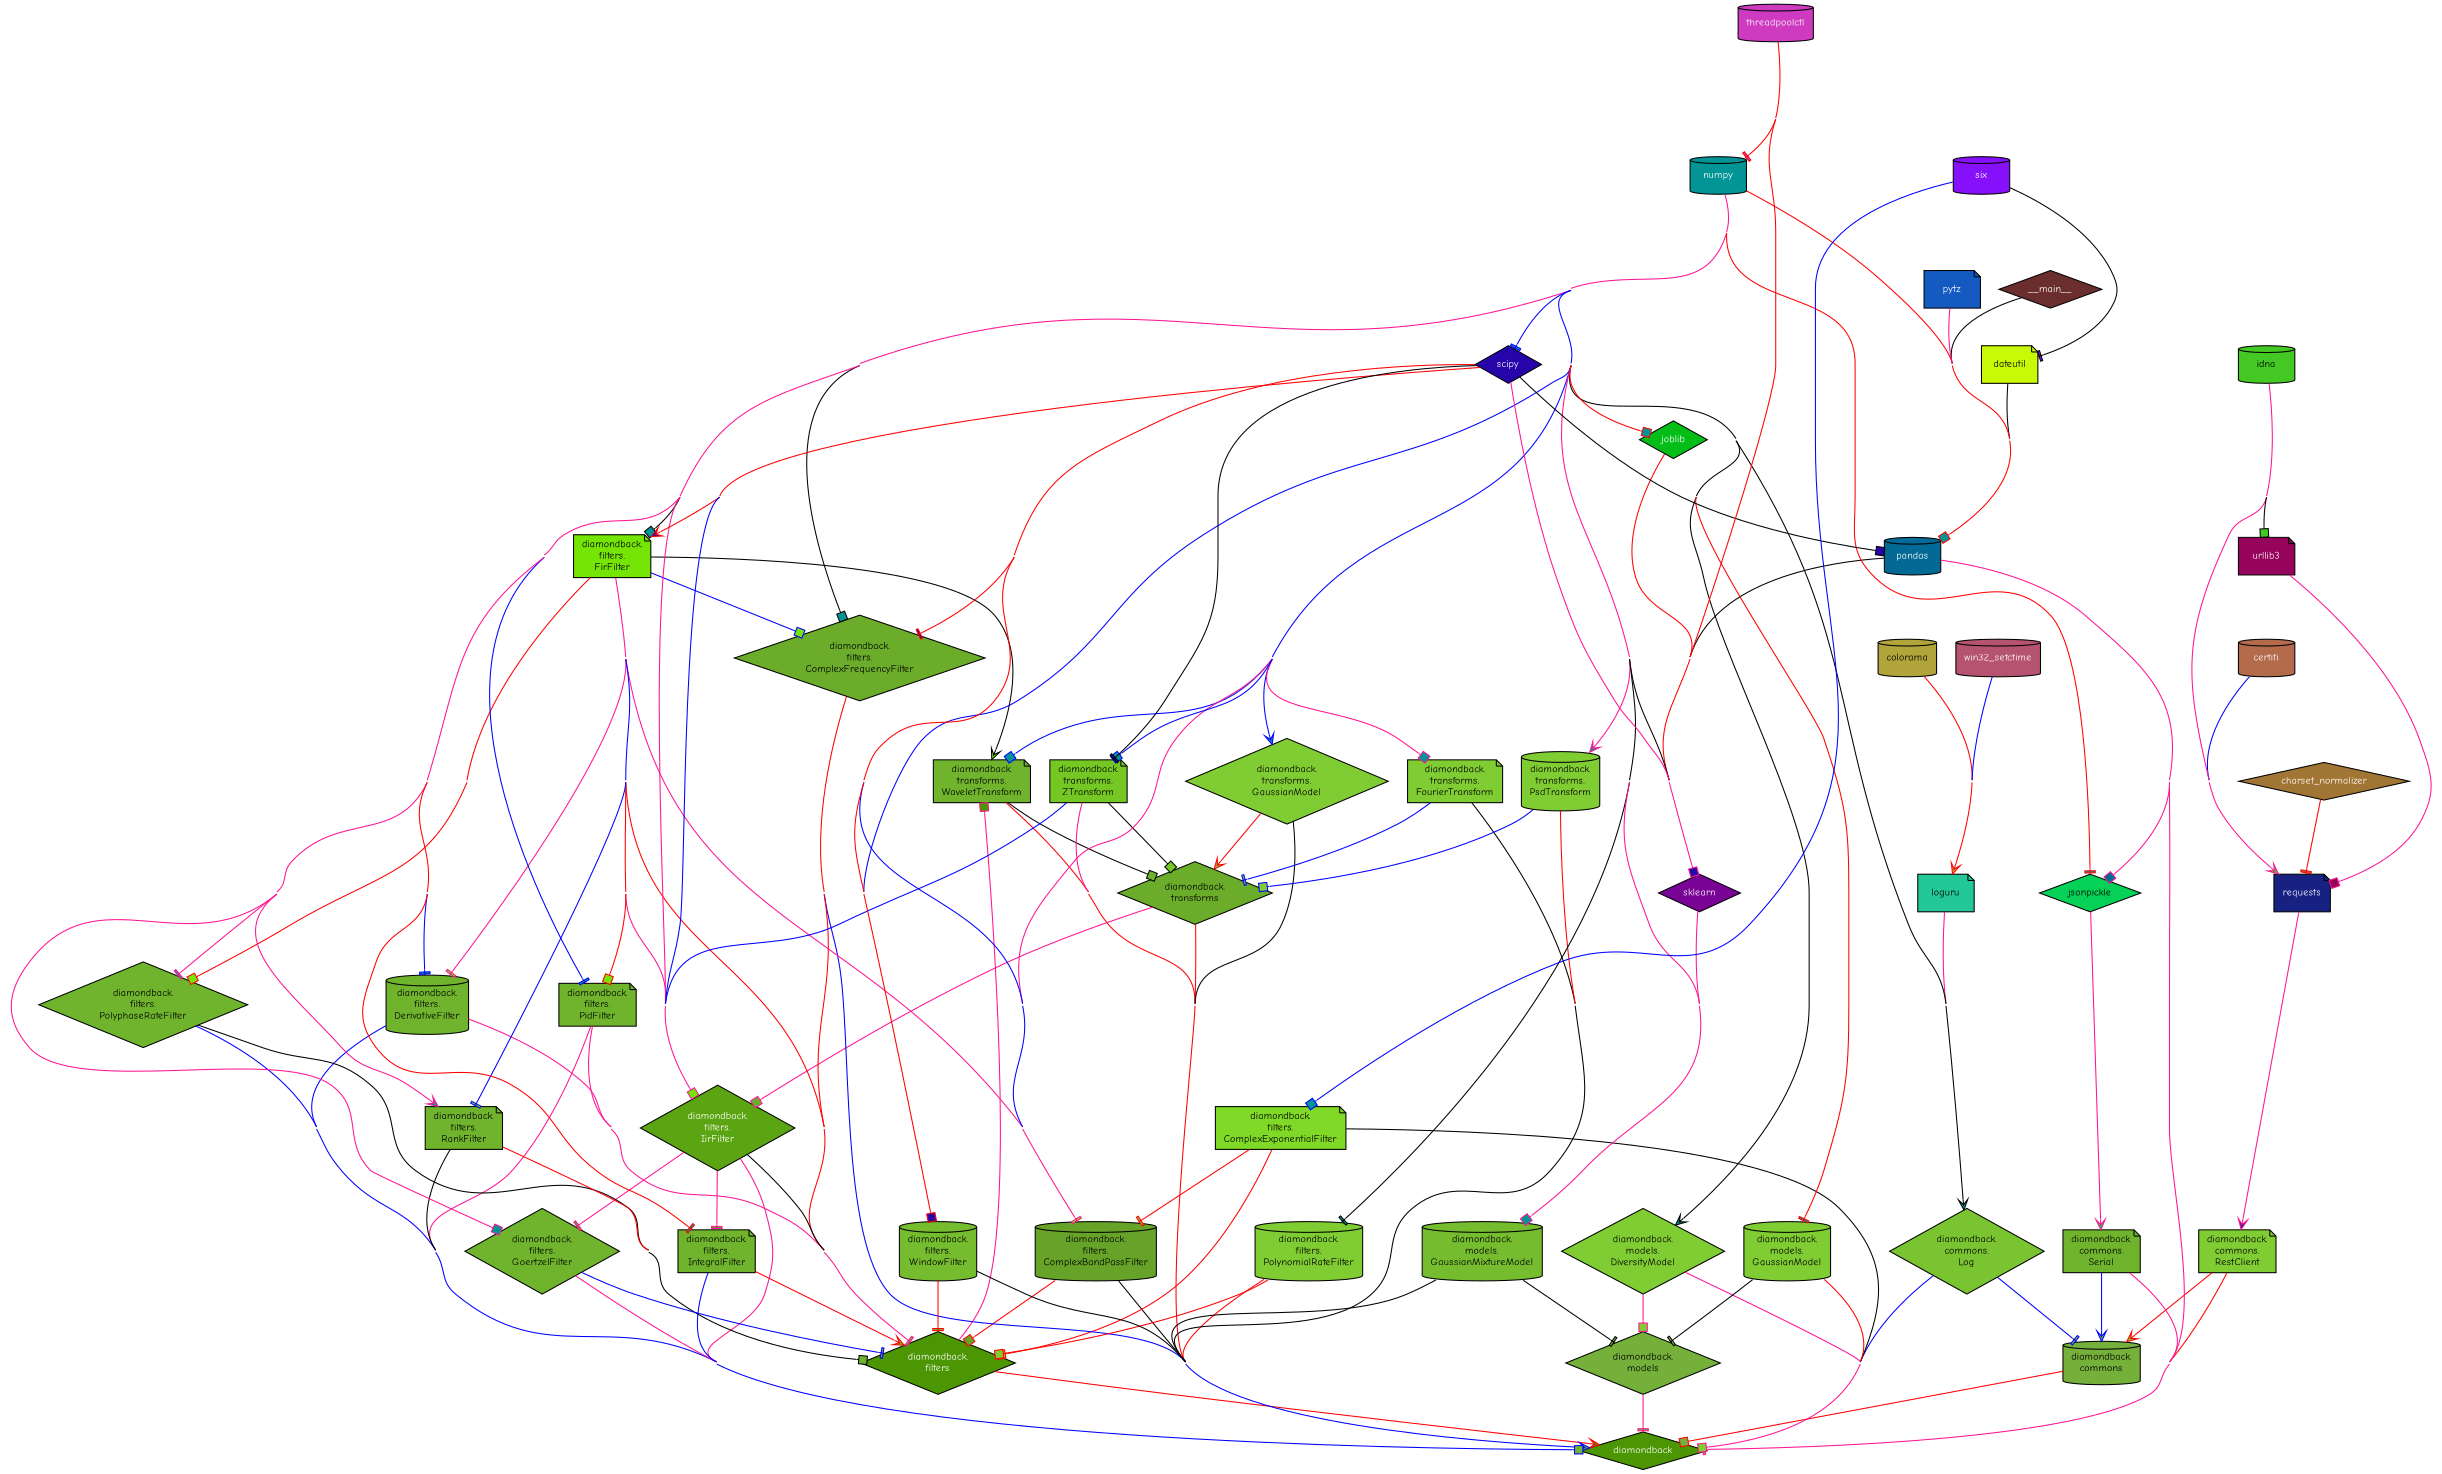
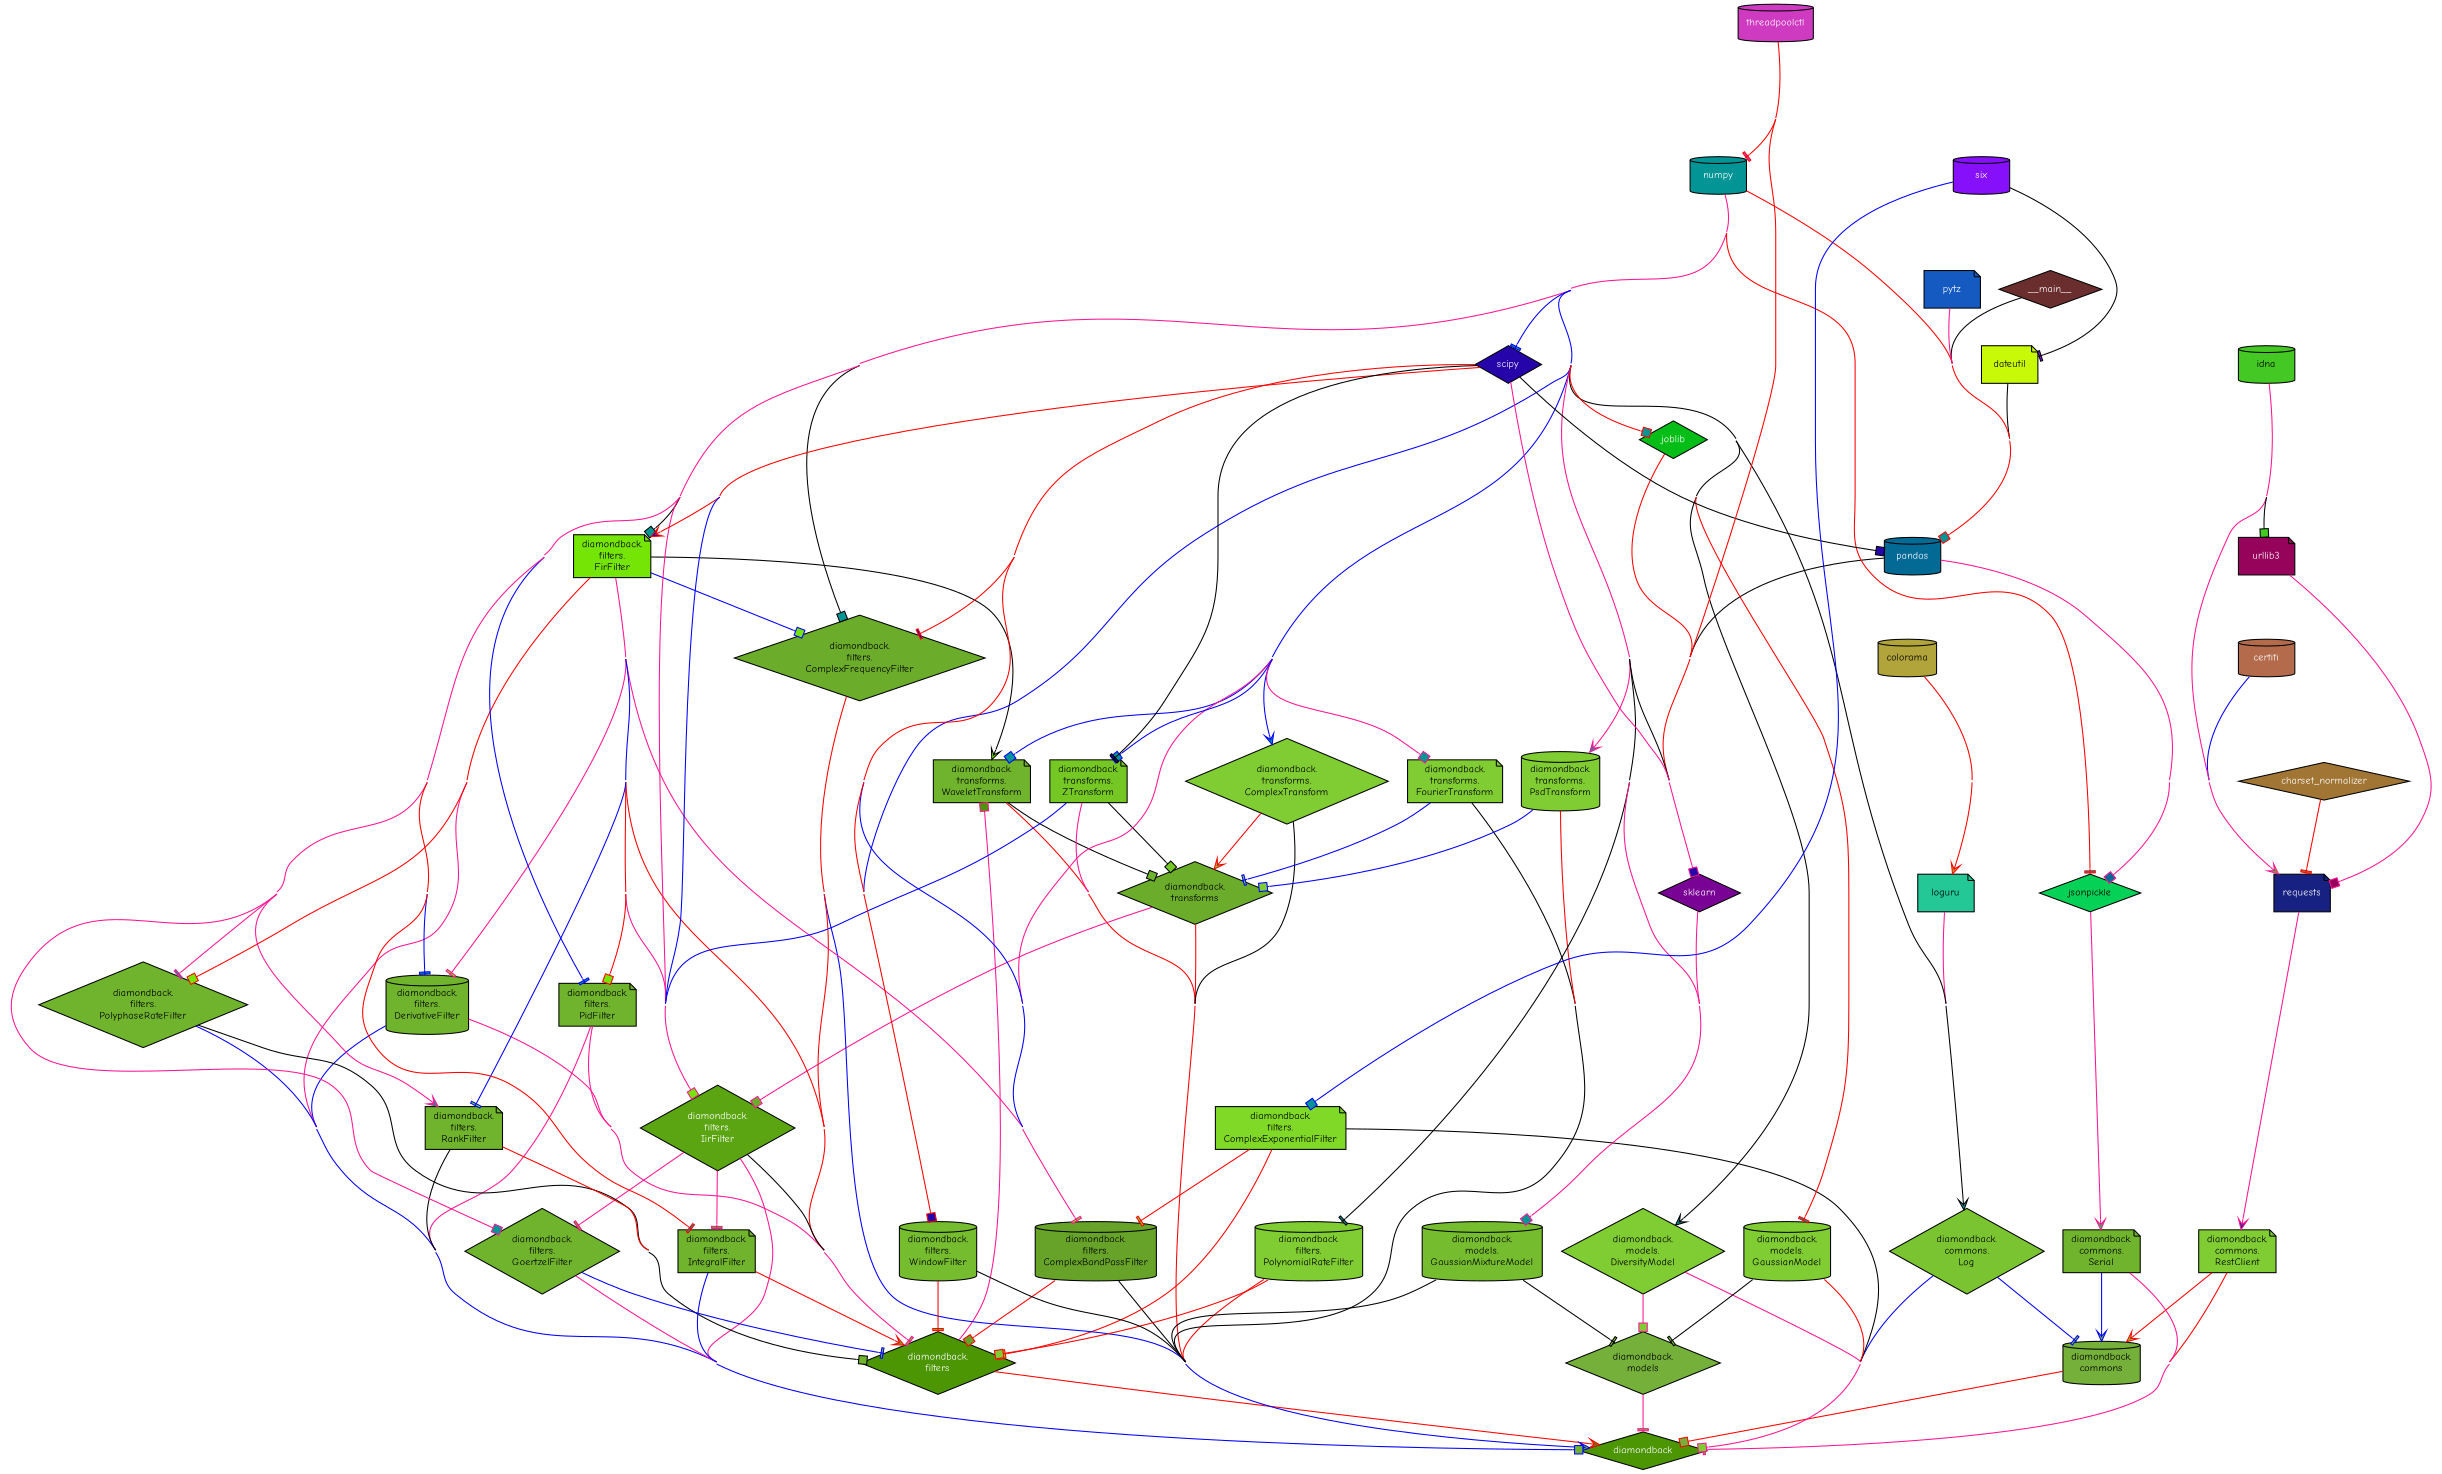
(1998, 658) -> none
(1287, 781) -> (1287, 781)
(2170, 1074) -> (389, 951)
